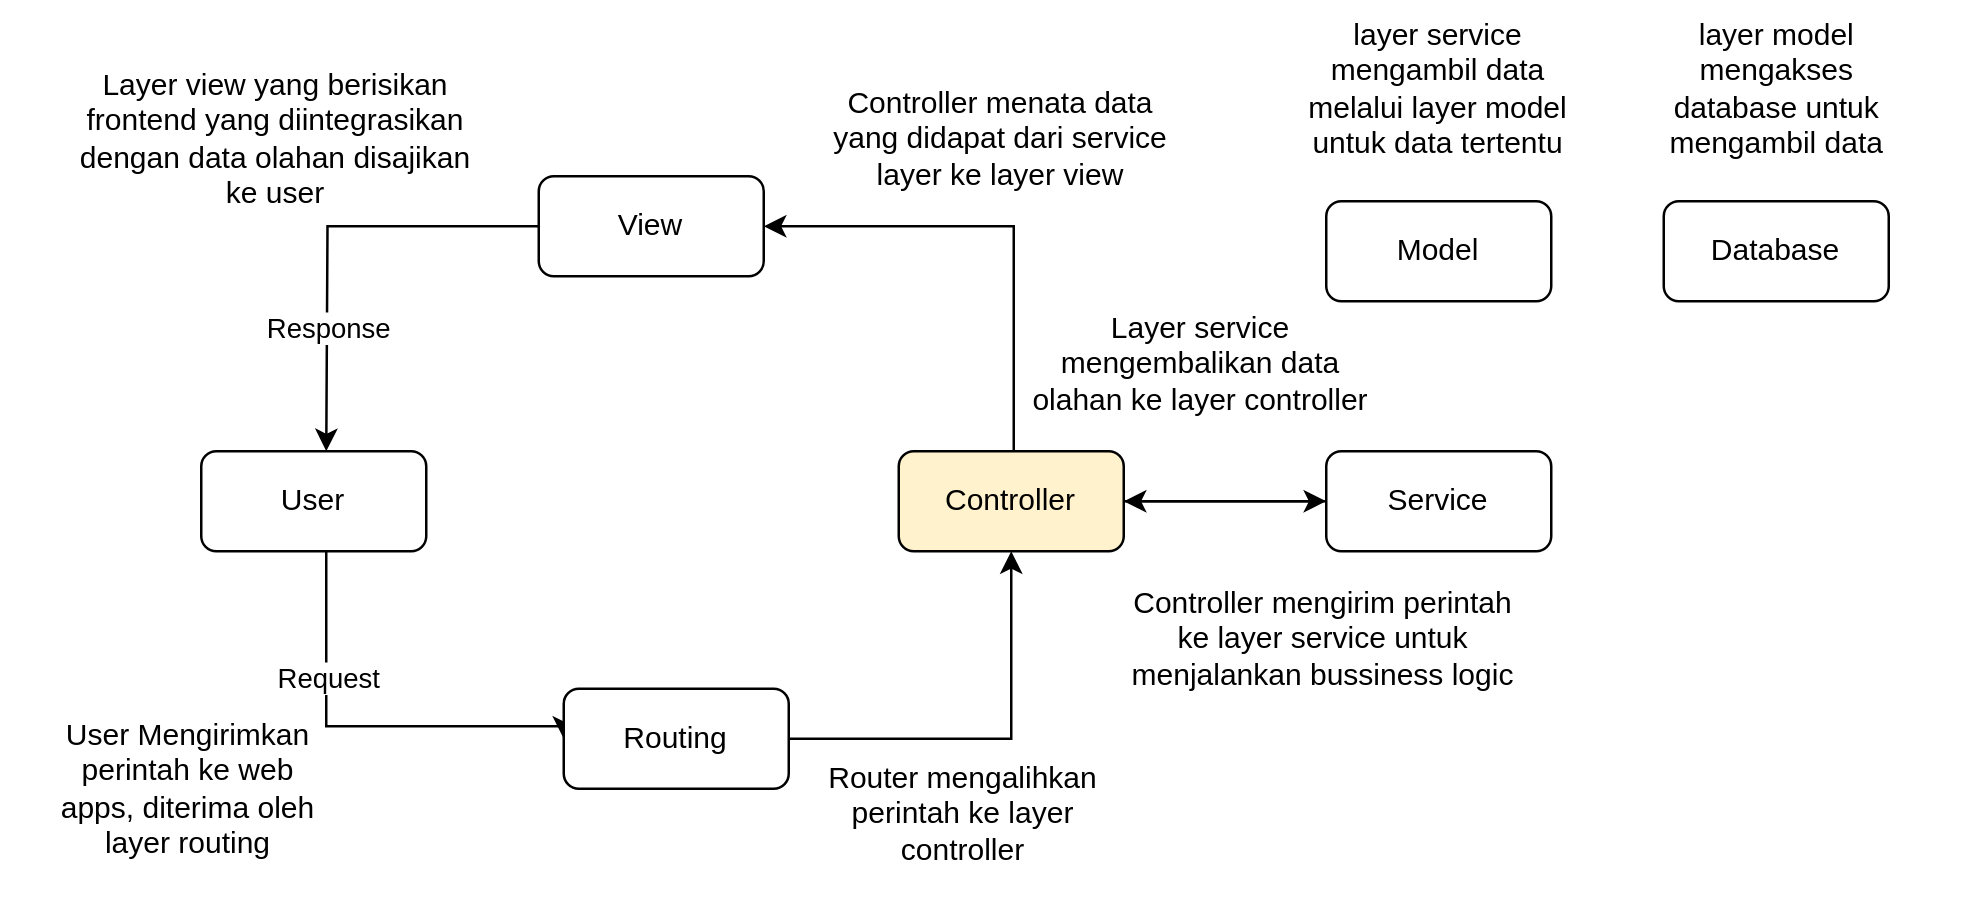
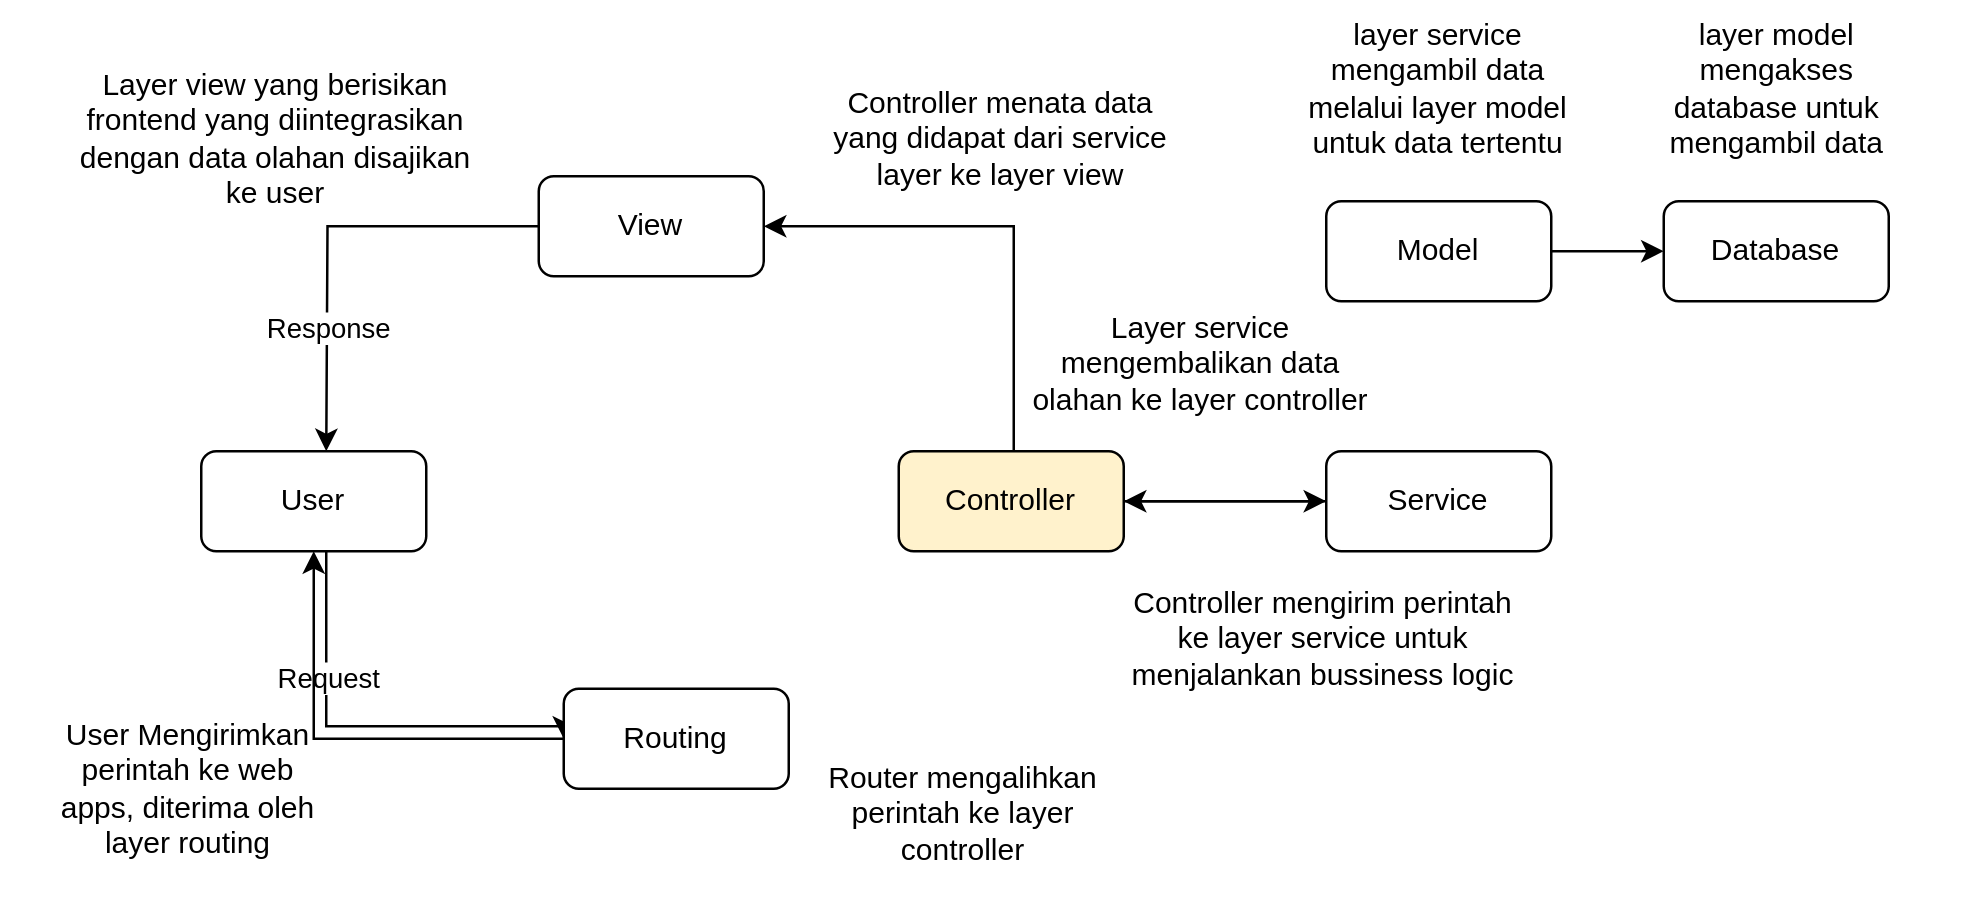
none -> (1600, 251)
(985, 739) -> (353, 739)
